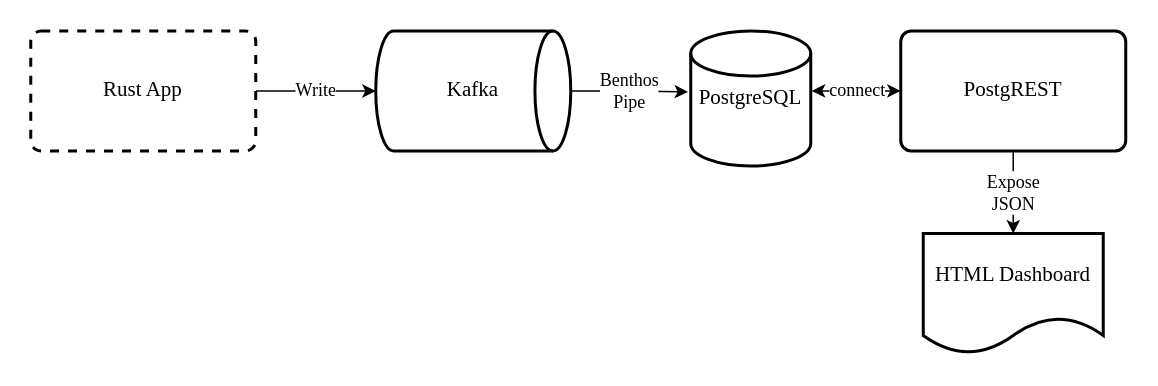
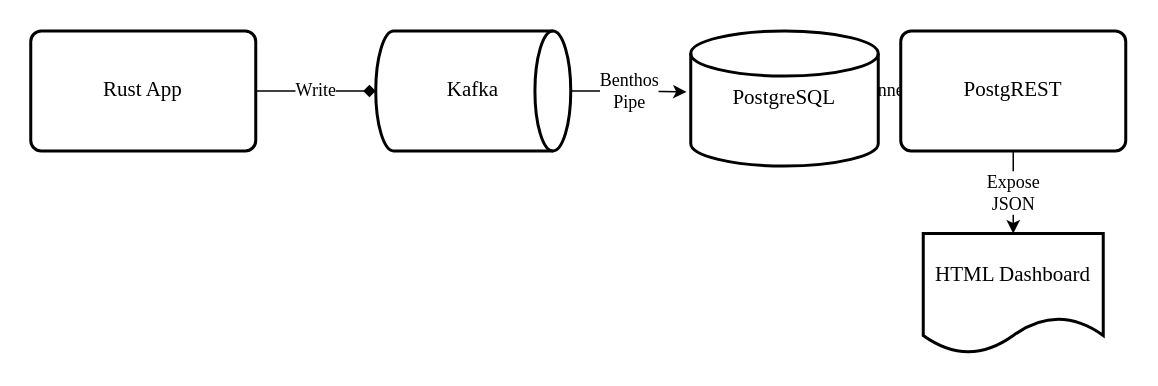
(143, 91) -> (143, 91)
(364, 91) -> (363, 91)
(751, 98) -> (785, 98)
